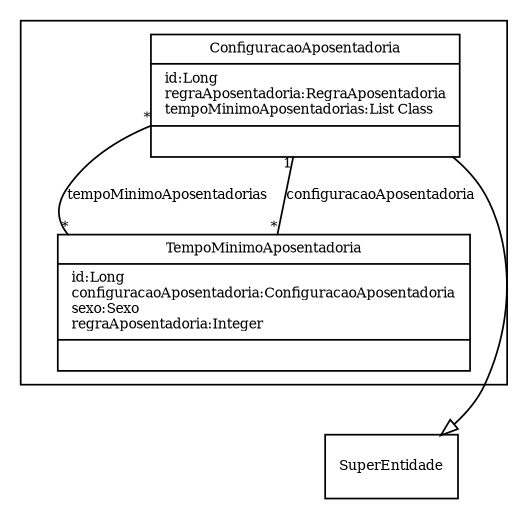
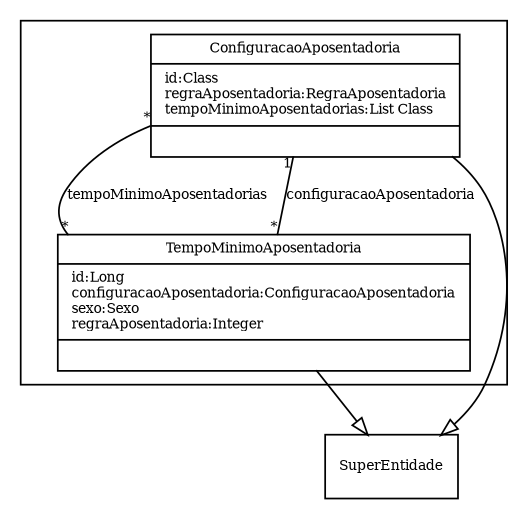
(191, 78) -> (191, 78)
none -> (337, 396)
